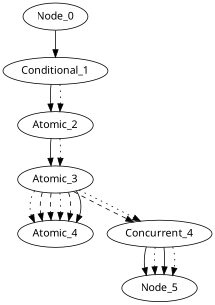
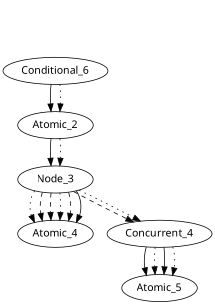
(55, 17) -> none
(55, 71) -> (55, 71)
(55, 179) -> (55, 179)
(160, 288) -> (160, 288)
